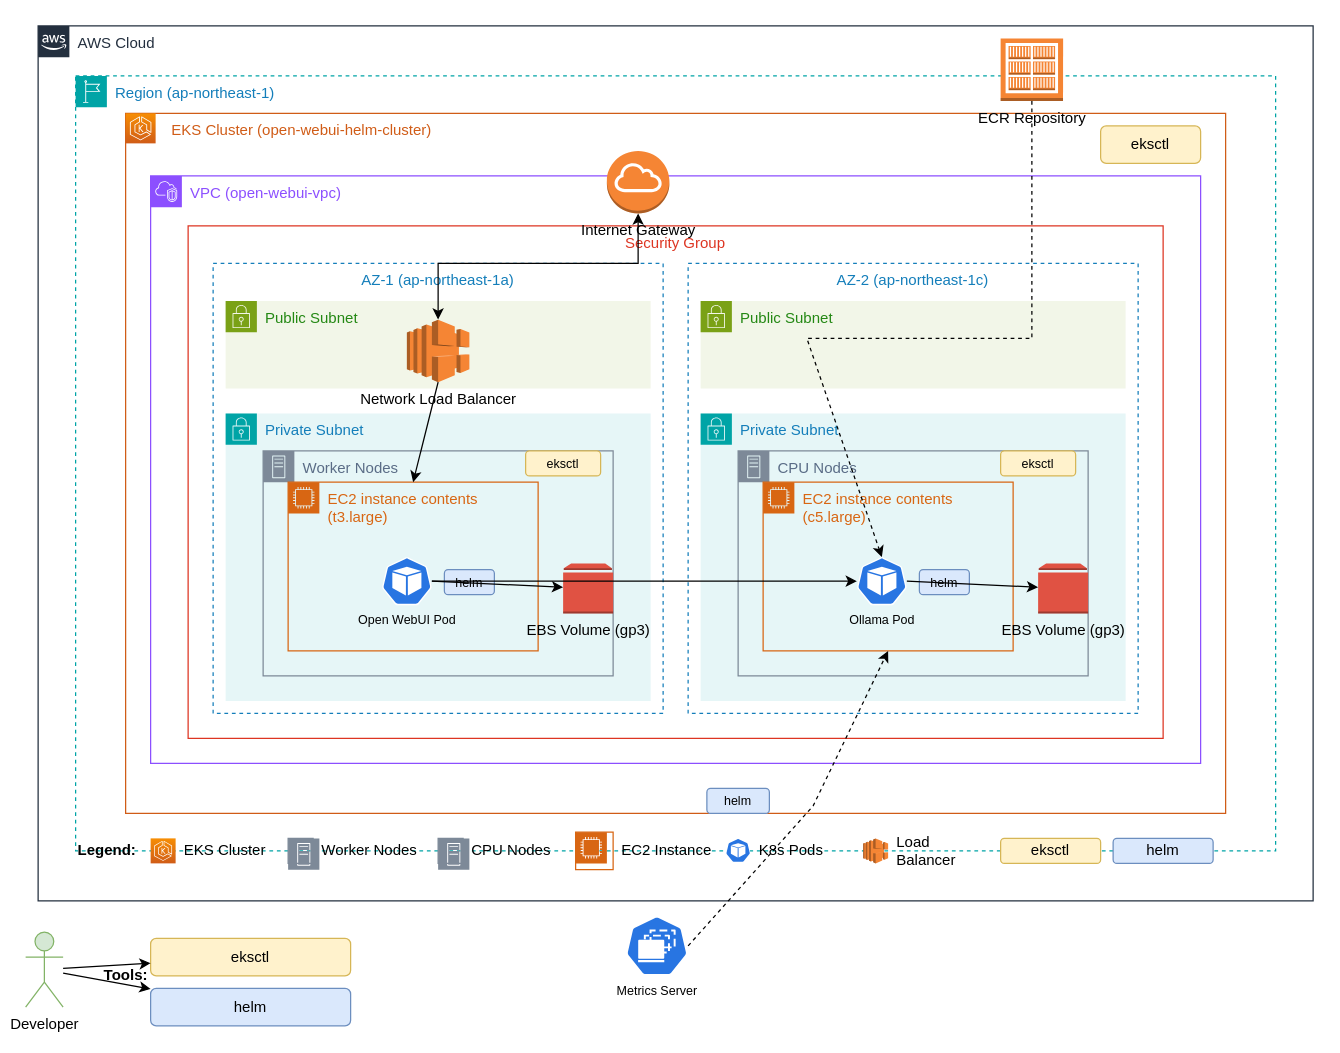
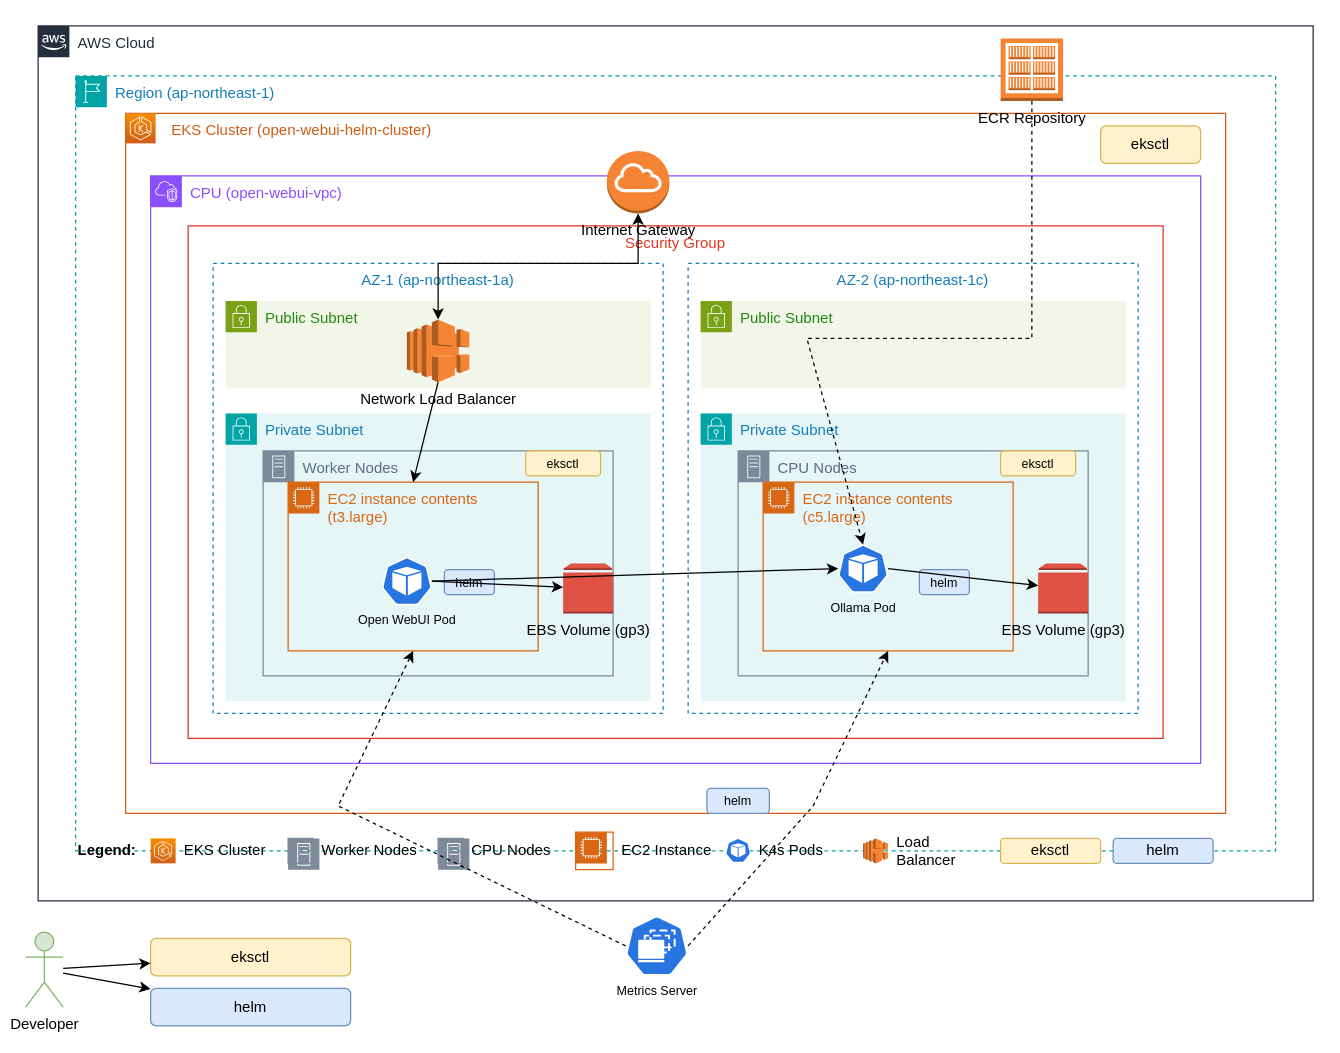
(271, 193) -> (271, 193)
(882, 581) -> (863, 568)
none -> (353, 775)
(791, 851) -> (791, 851)
(113, 976) -> none
